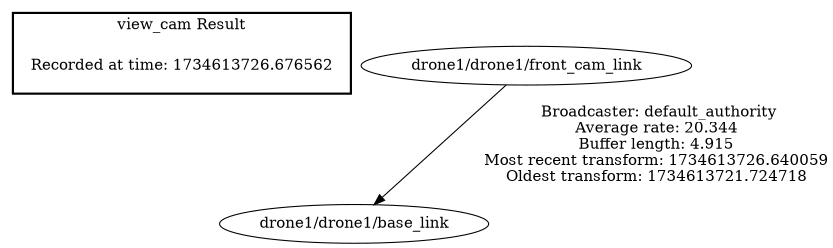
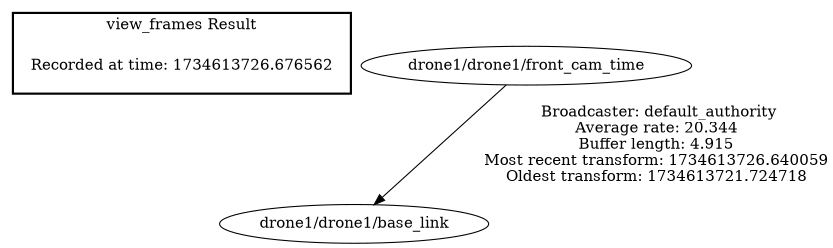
(182, 25) -> (182, 25)
(526, 66) -> (526, 66)
